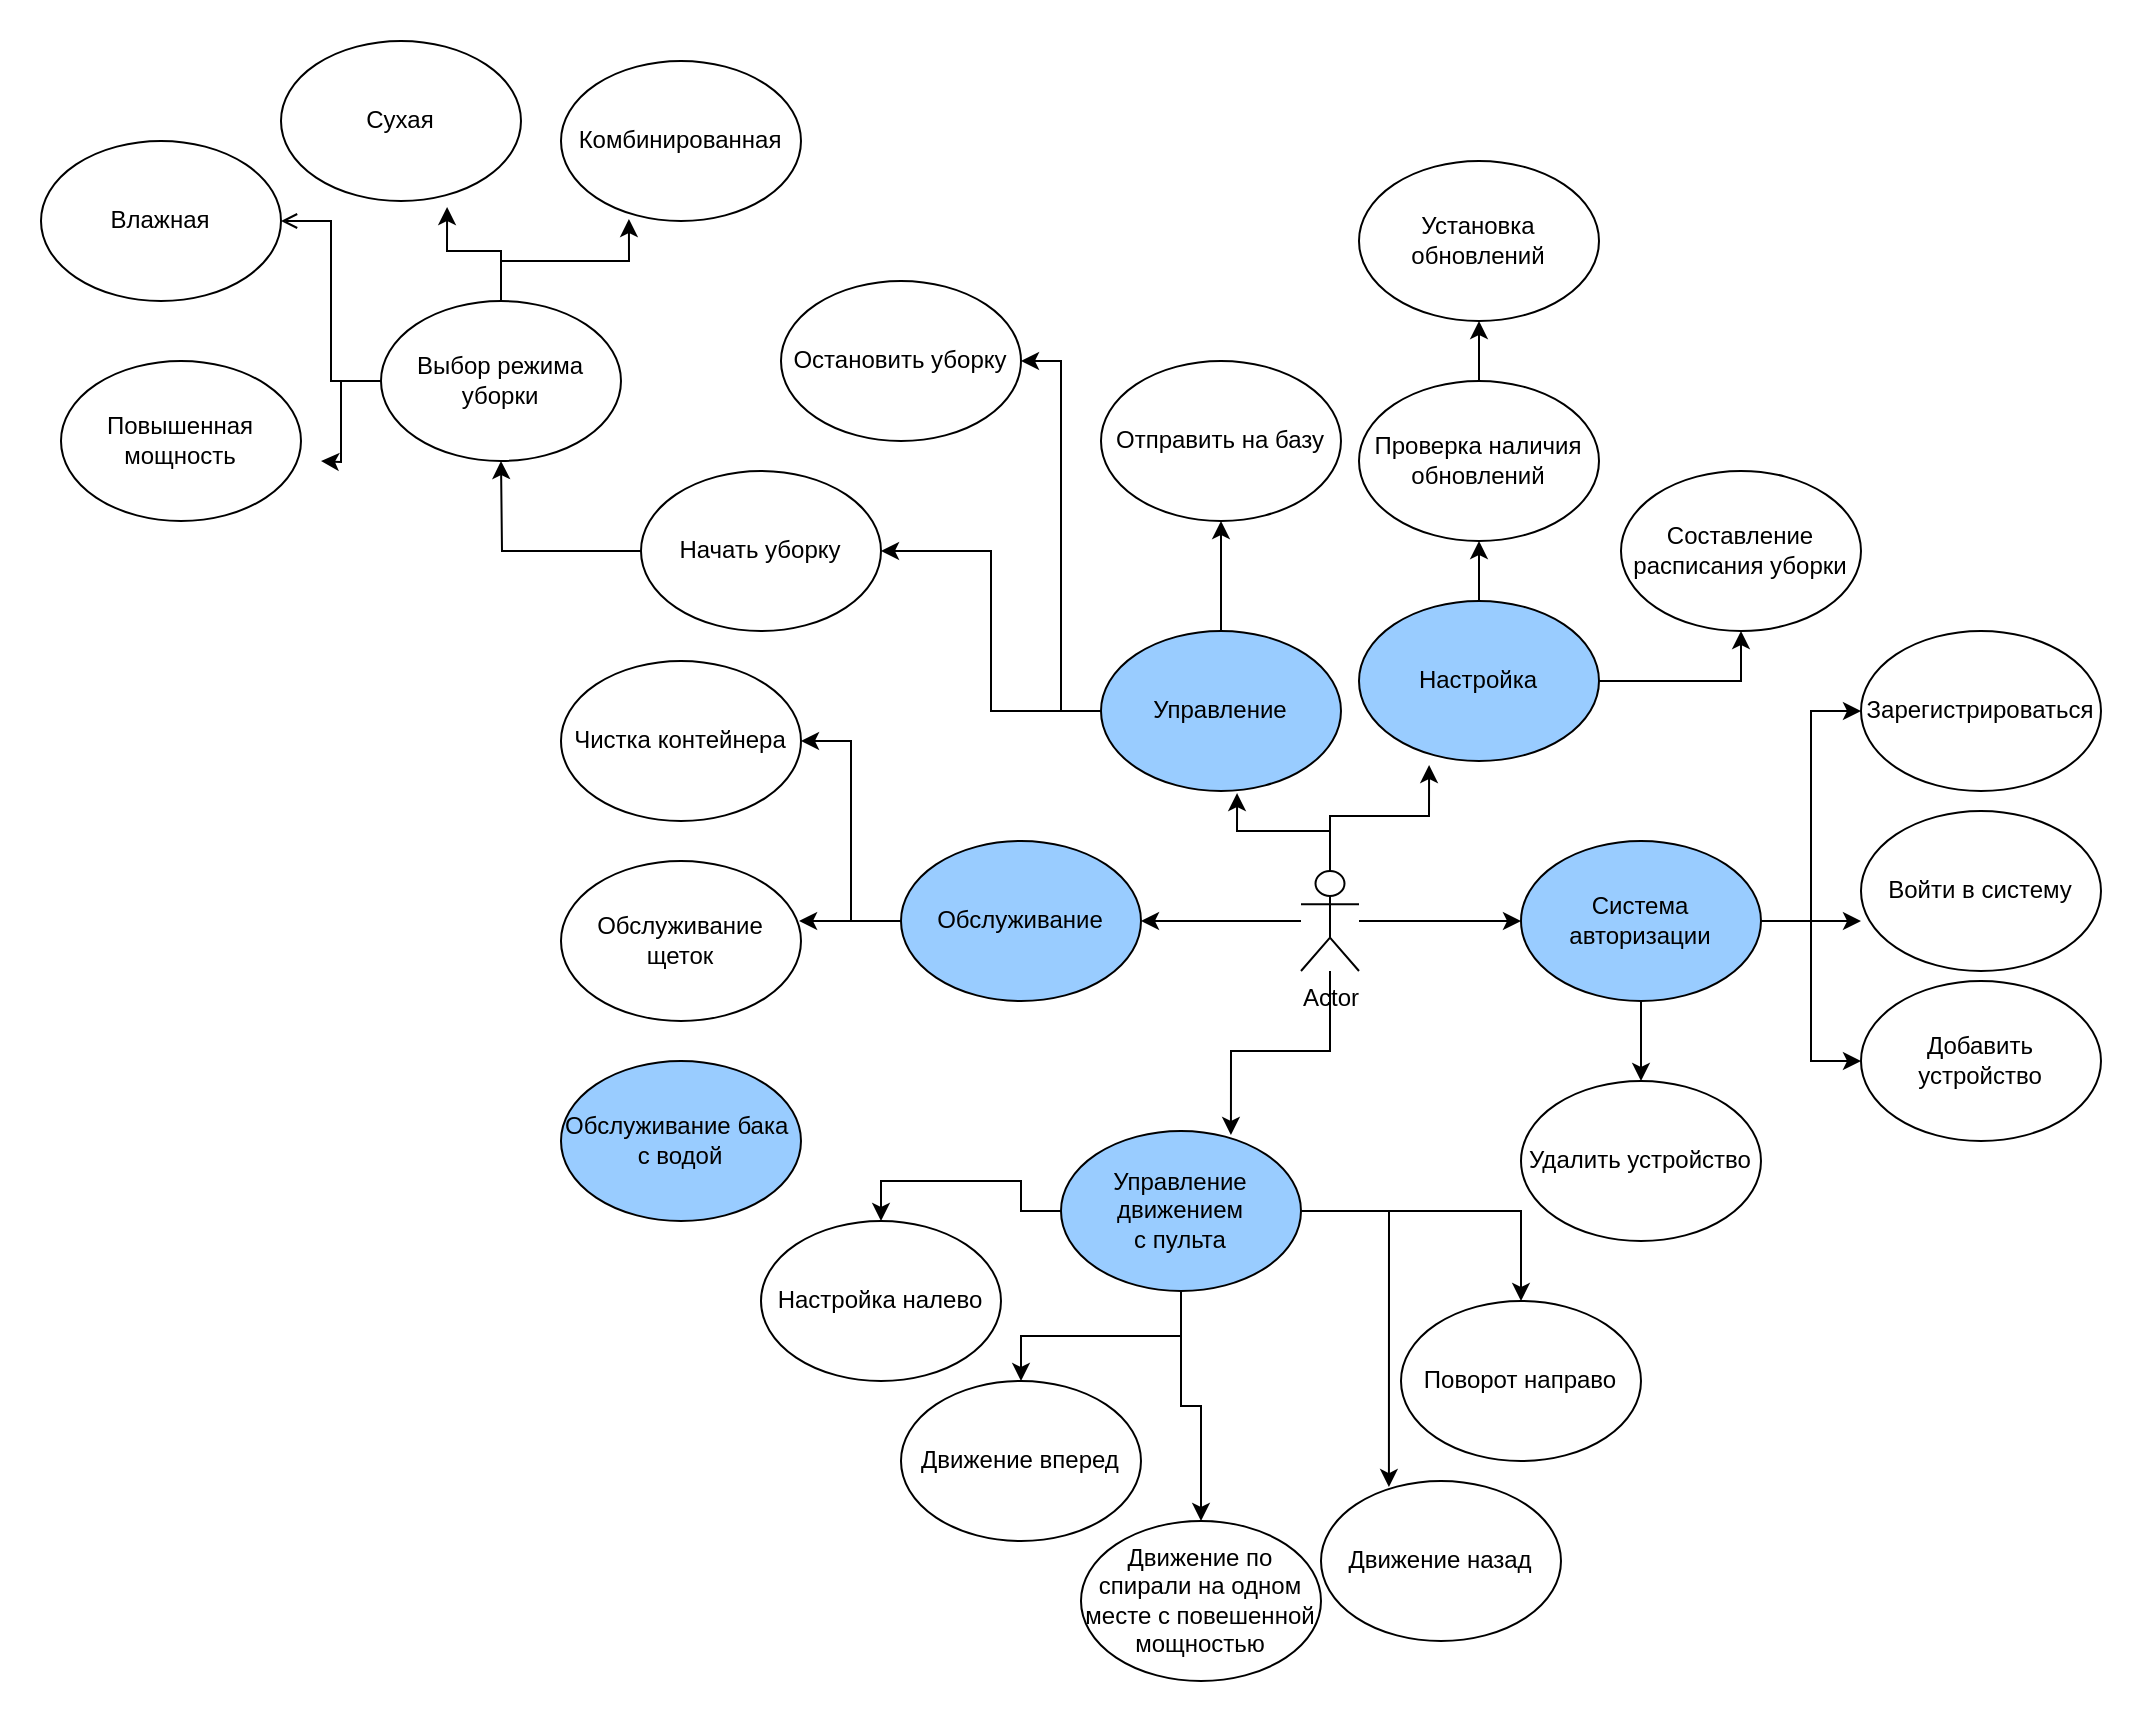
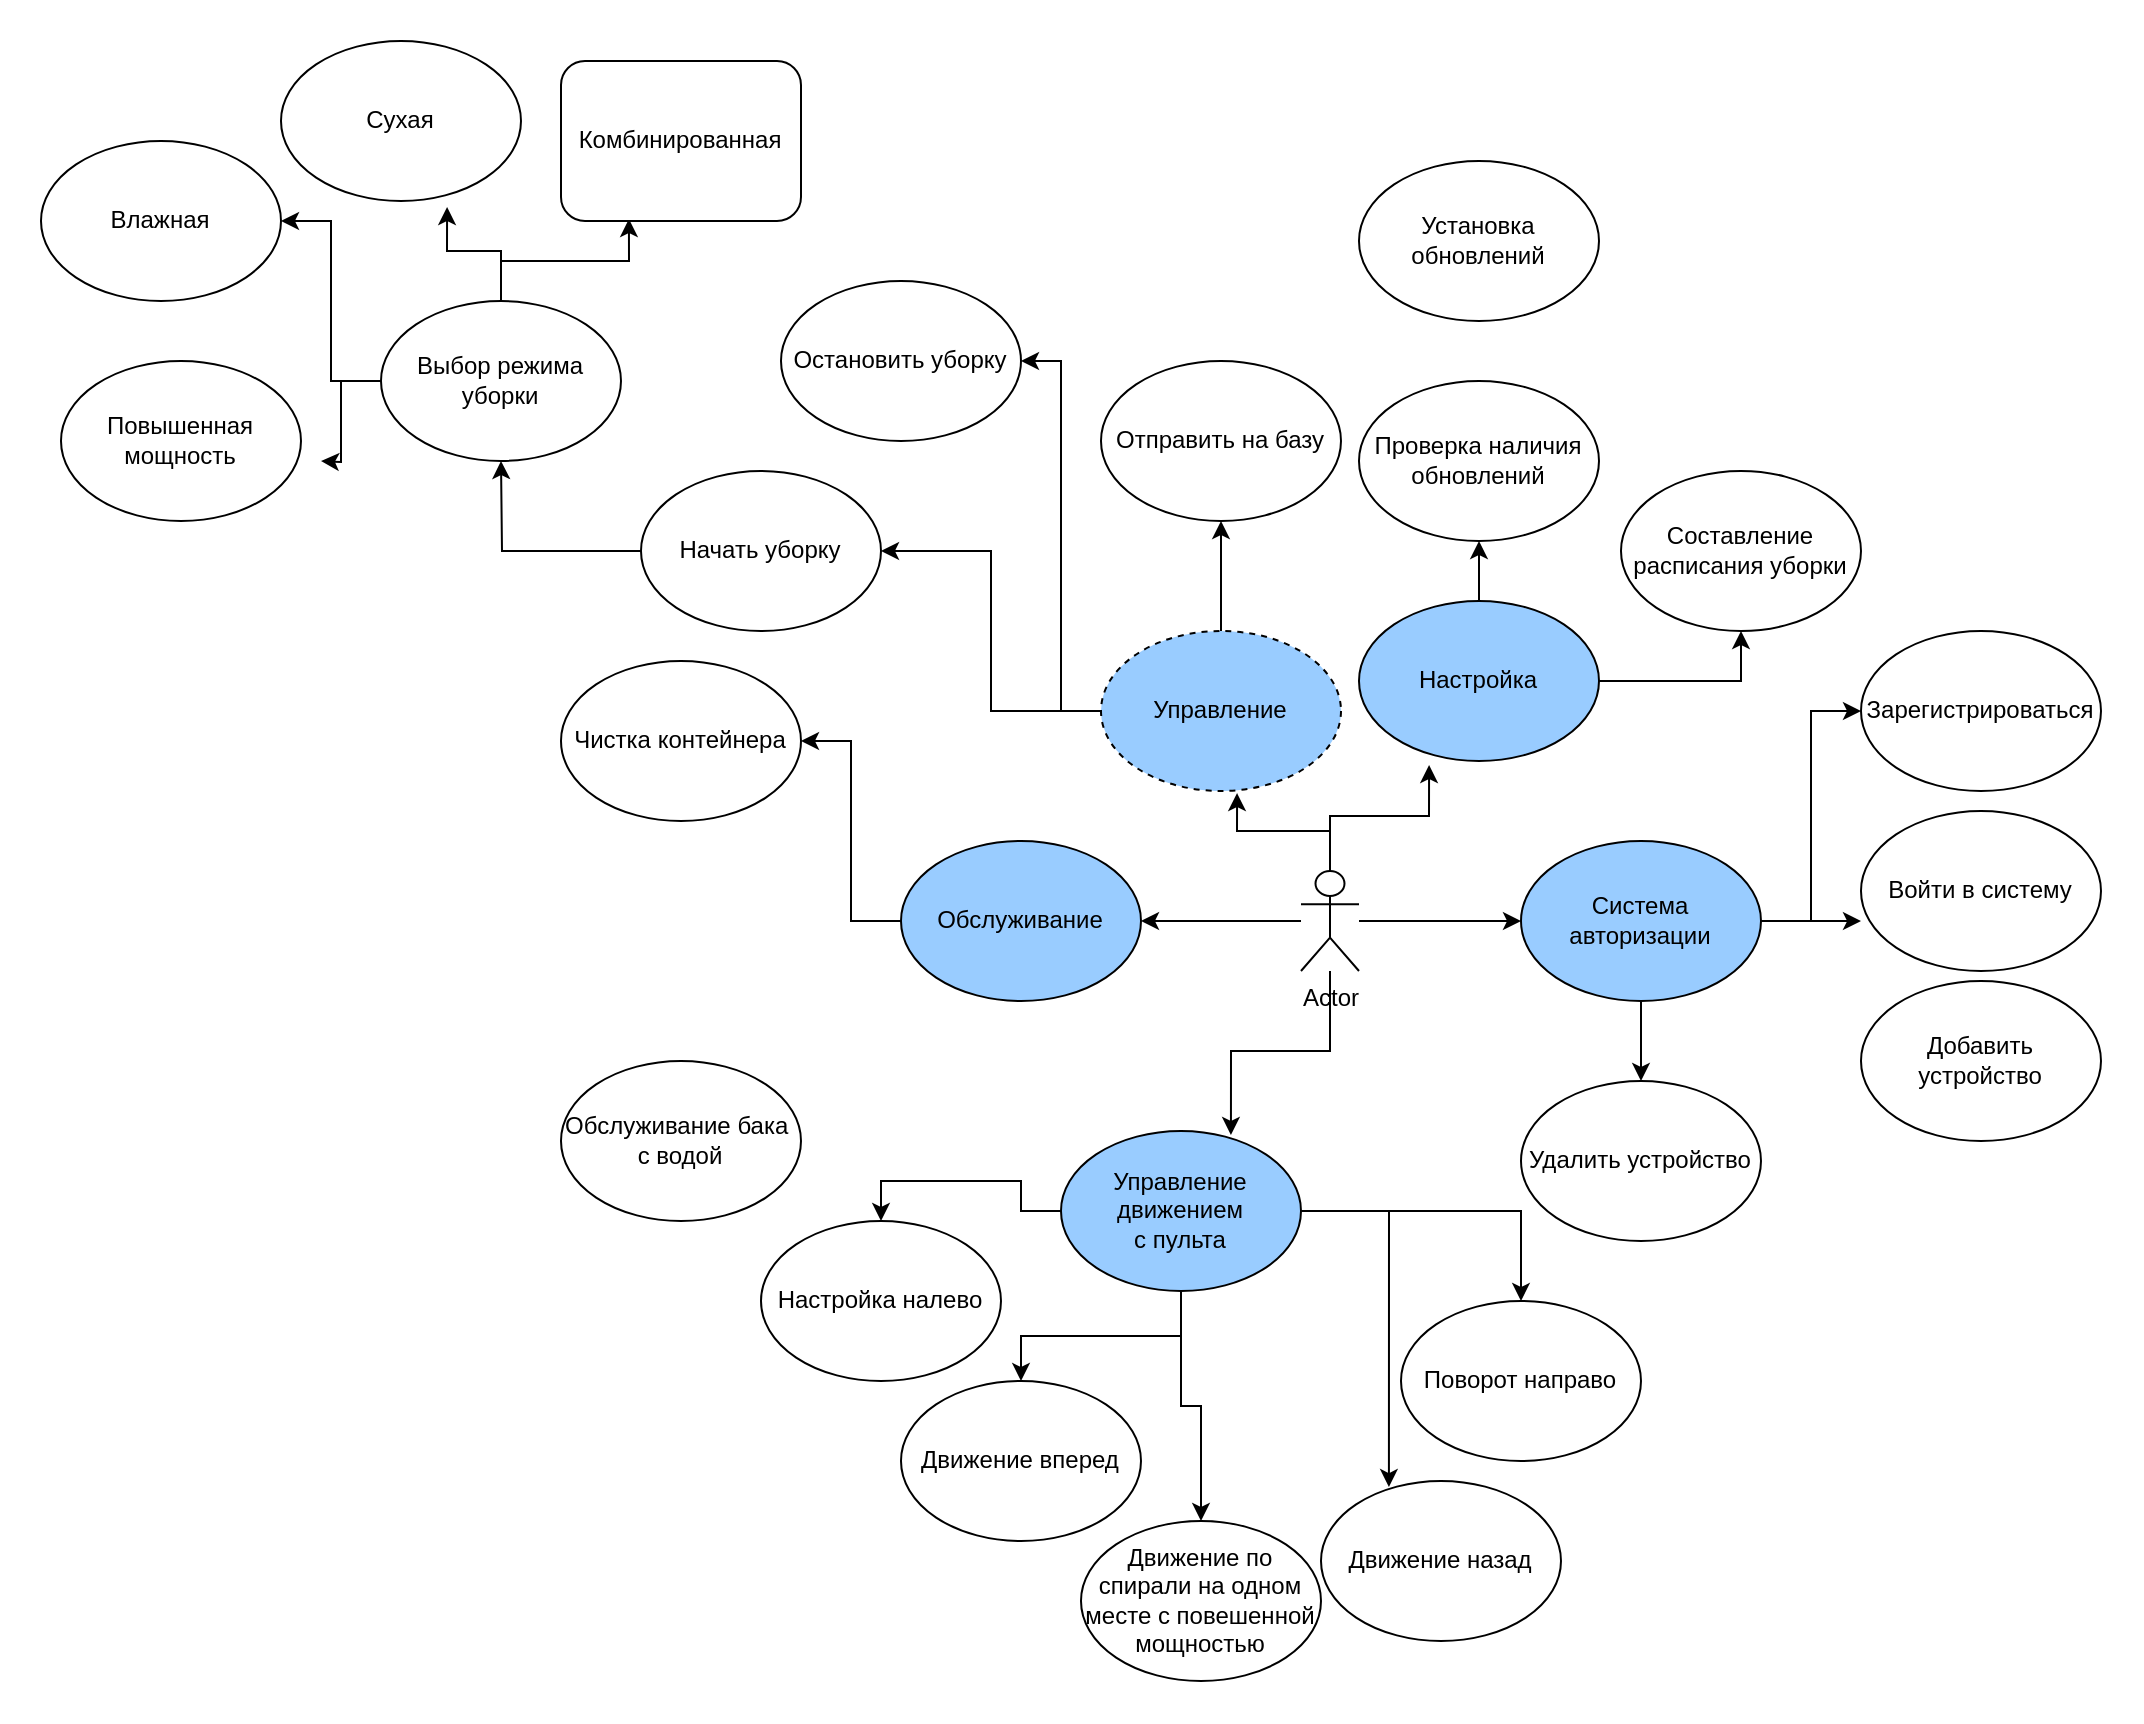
(681, 141) -> (681, 141)
(293, 221) -> (296, 221)
(1479, 344) -> none
(1221, 711) -> (1221, 711)
(830, 921) -> none
(681, 941) -> none
(1811, 1011) -> none
(681, 1141) -> (681, 1141)
